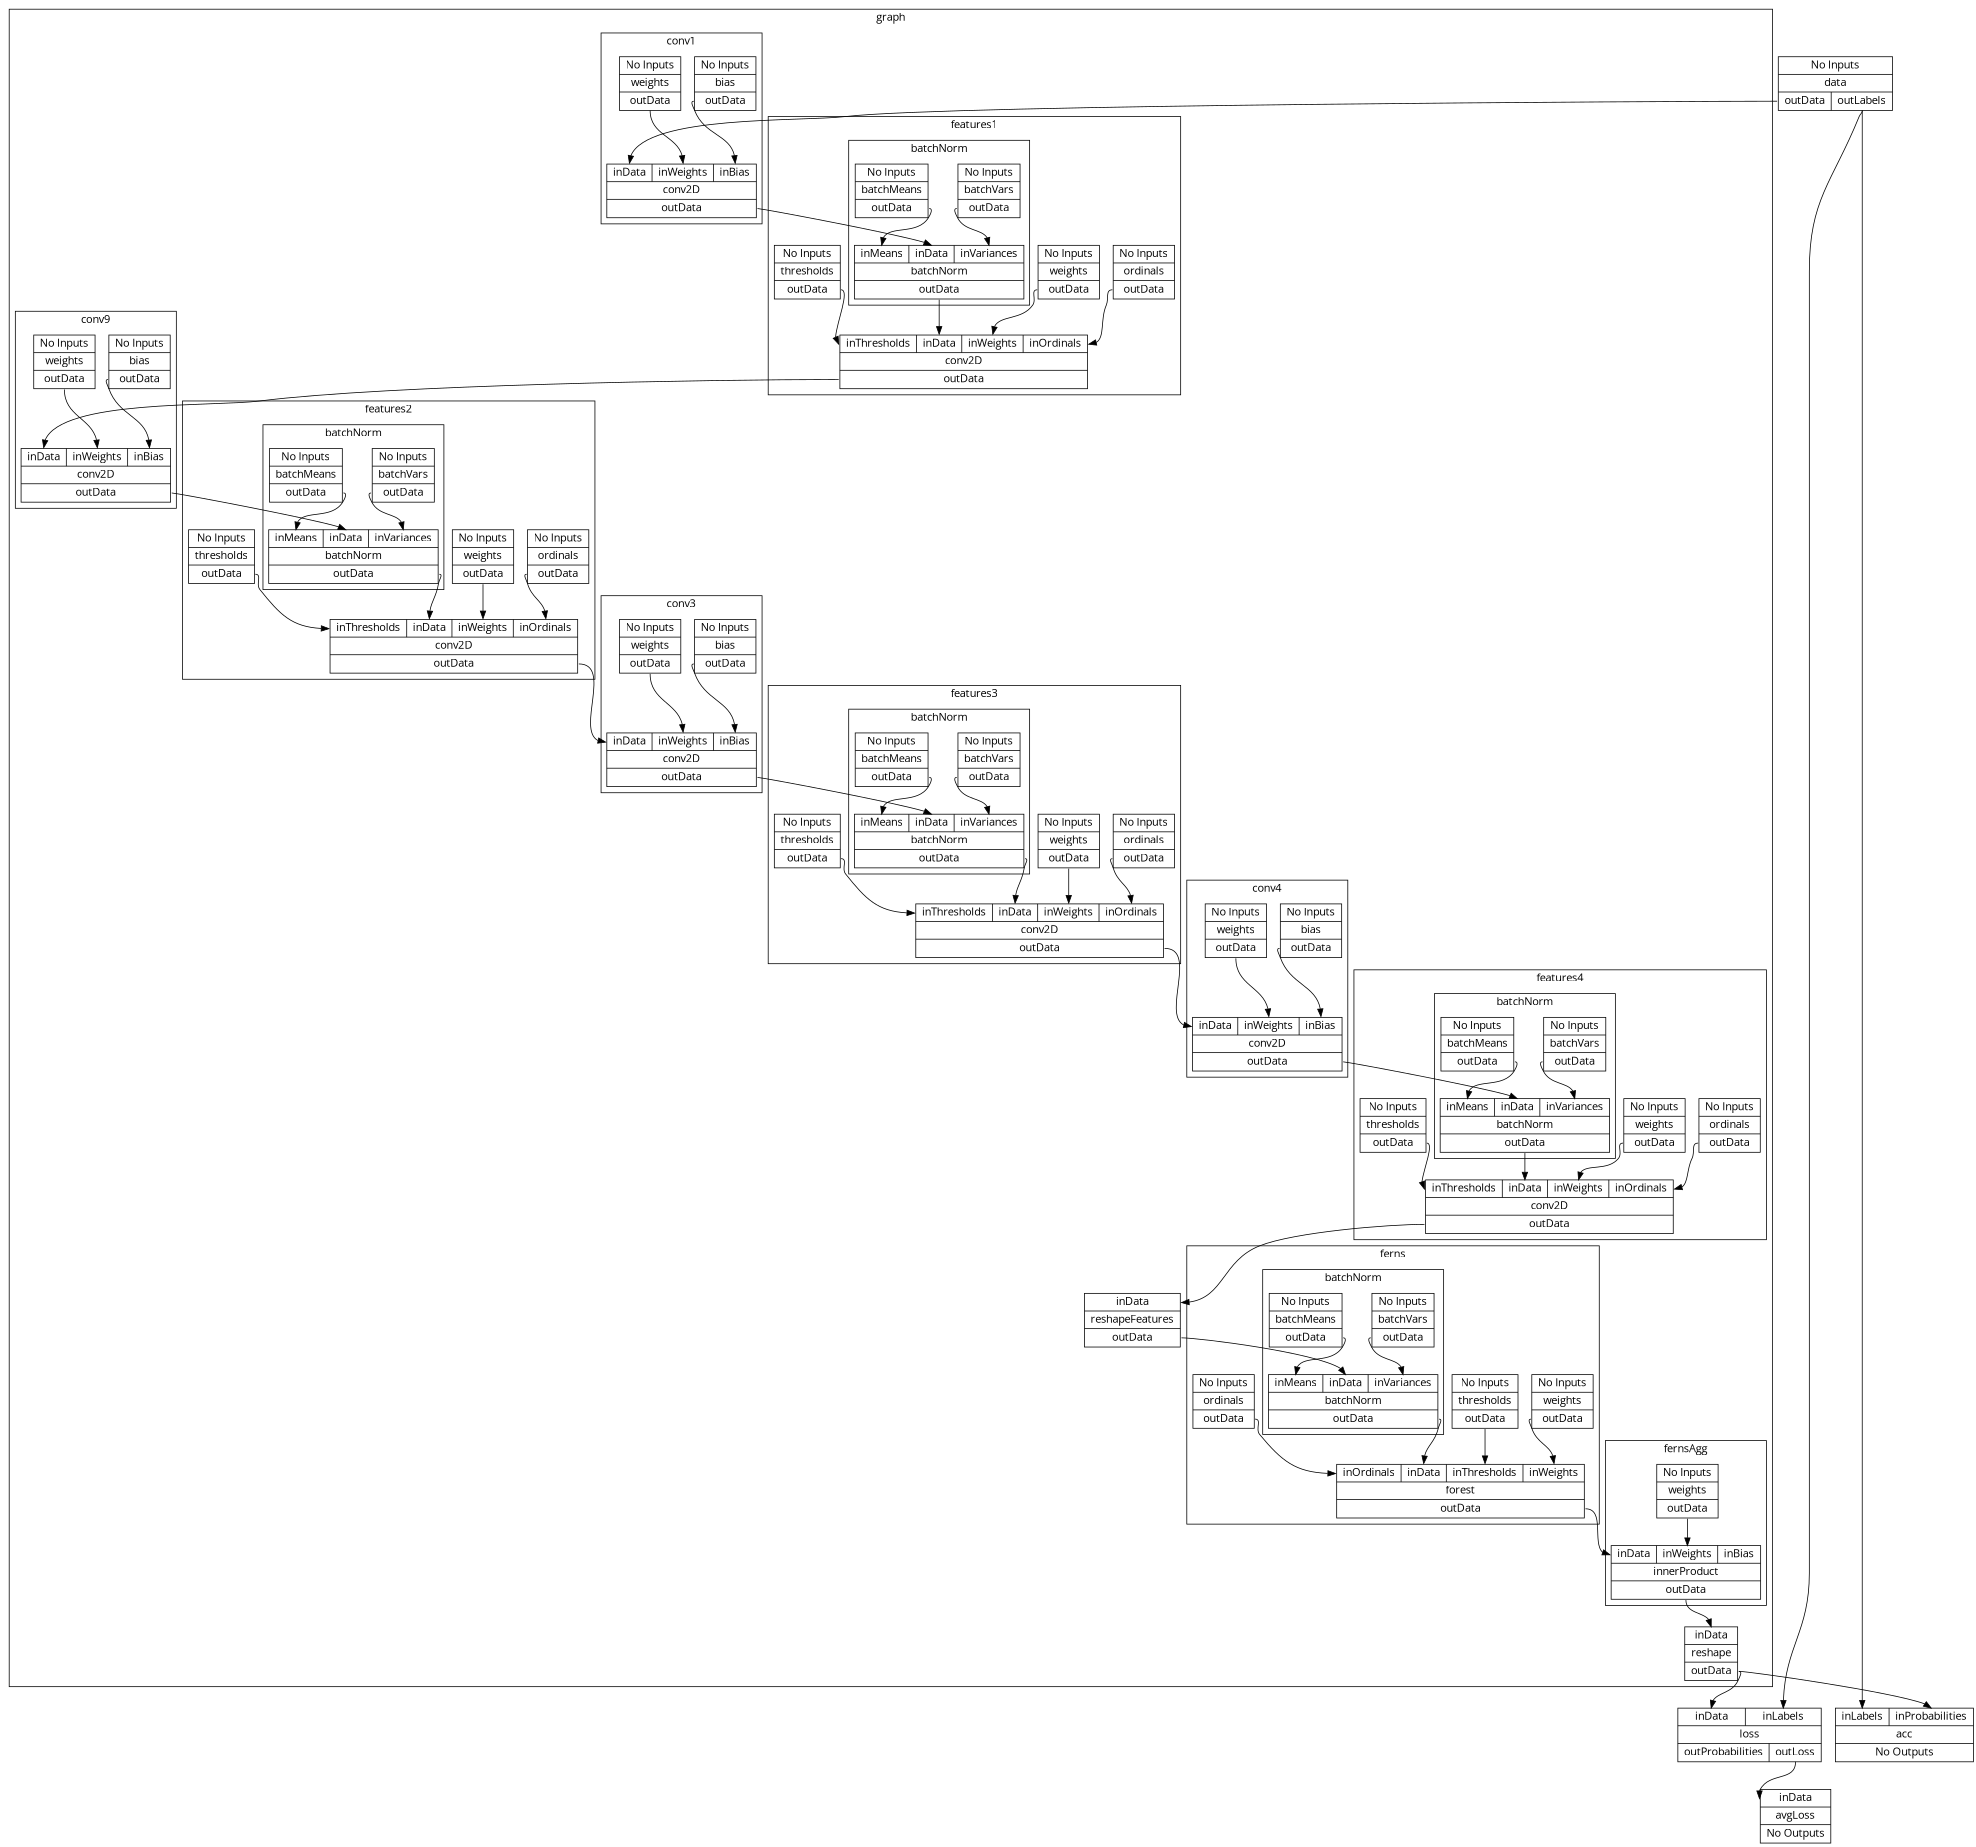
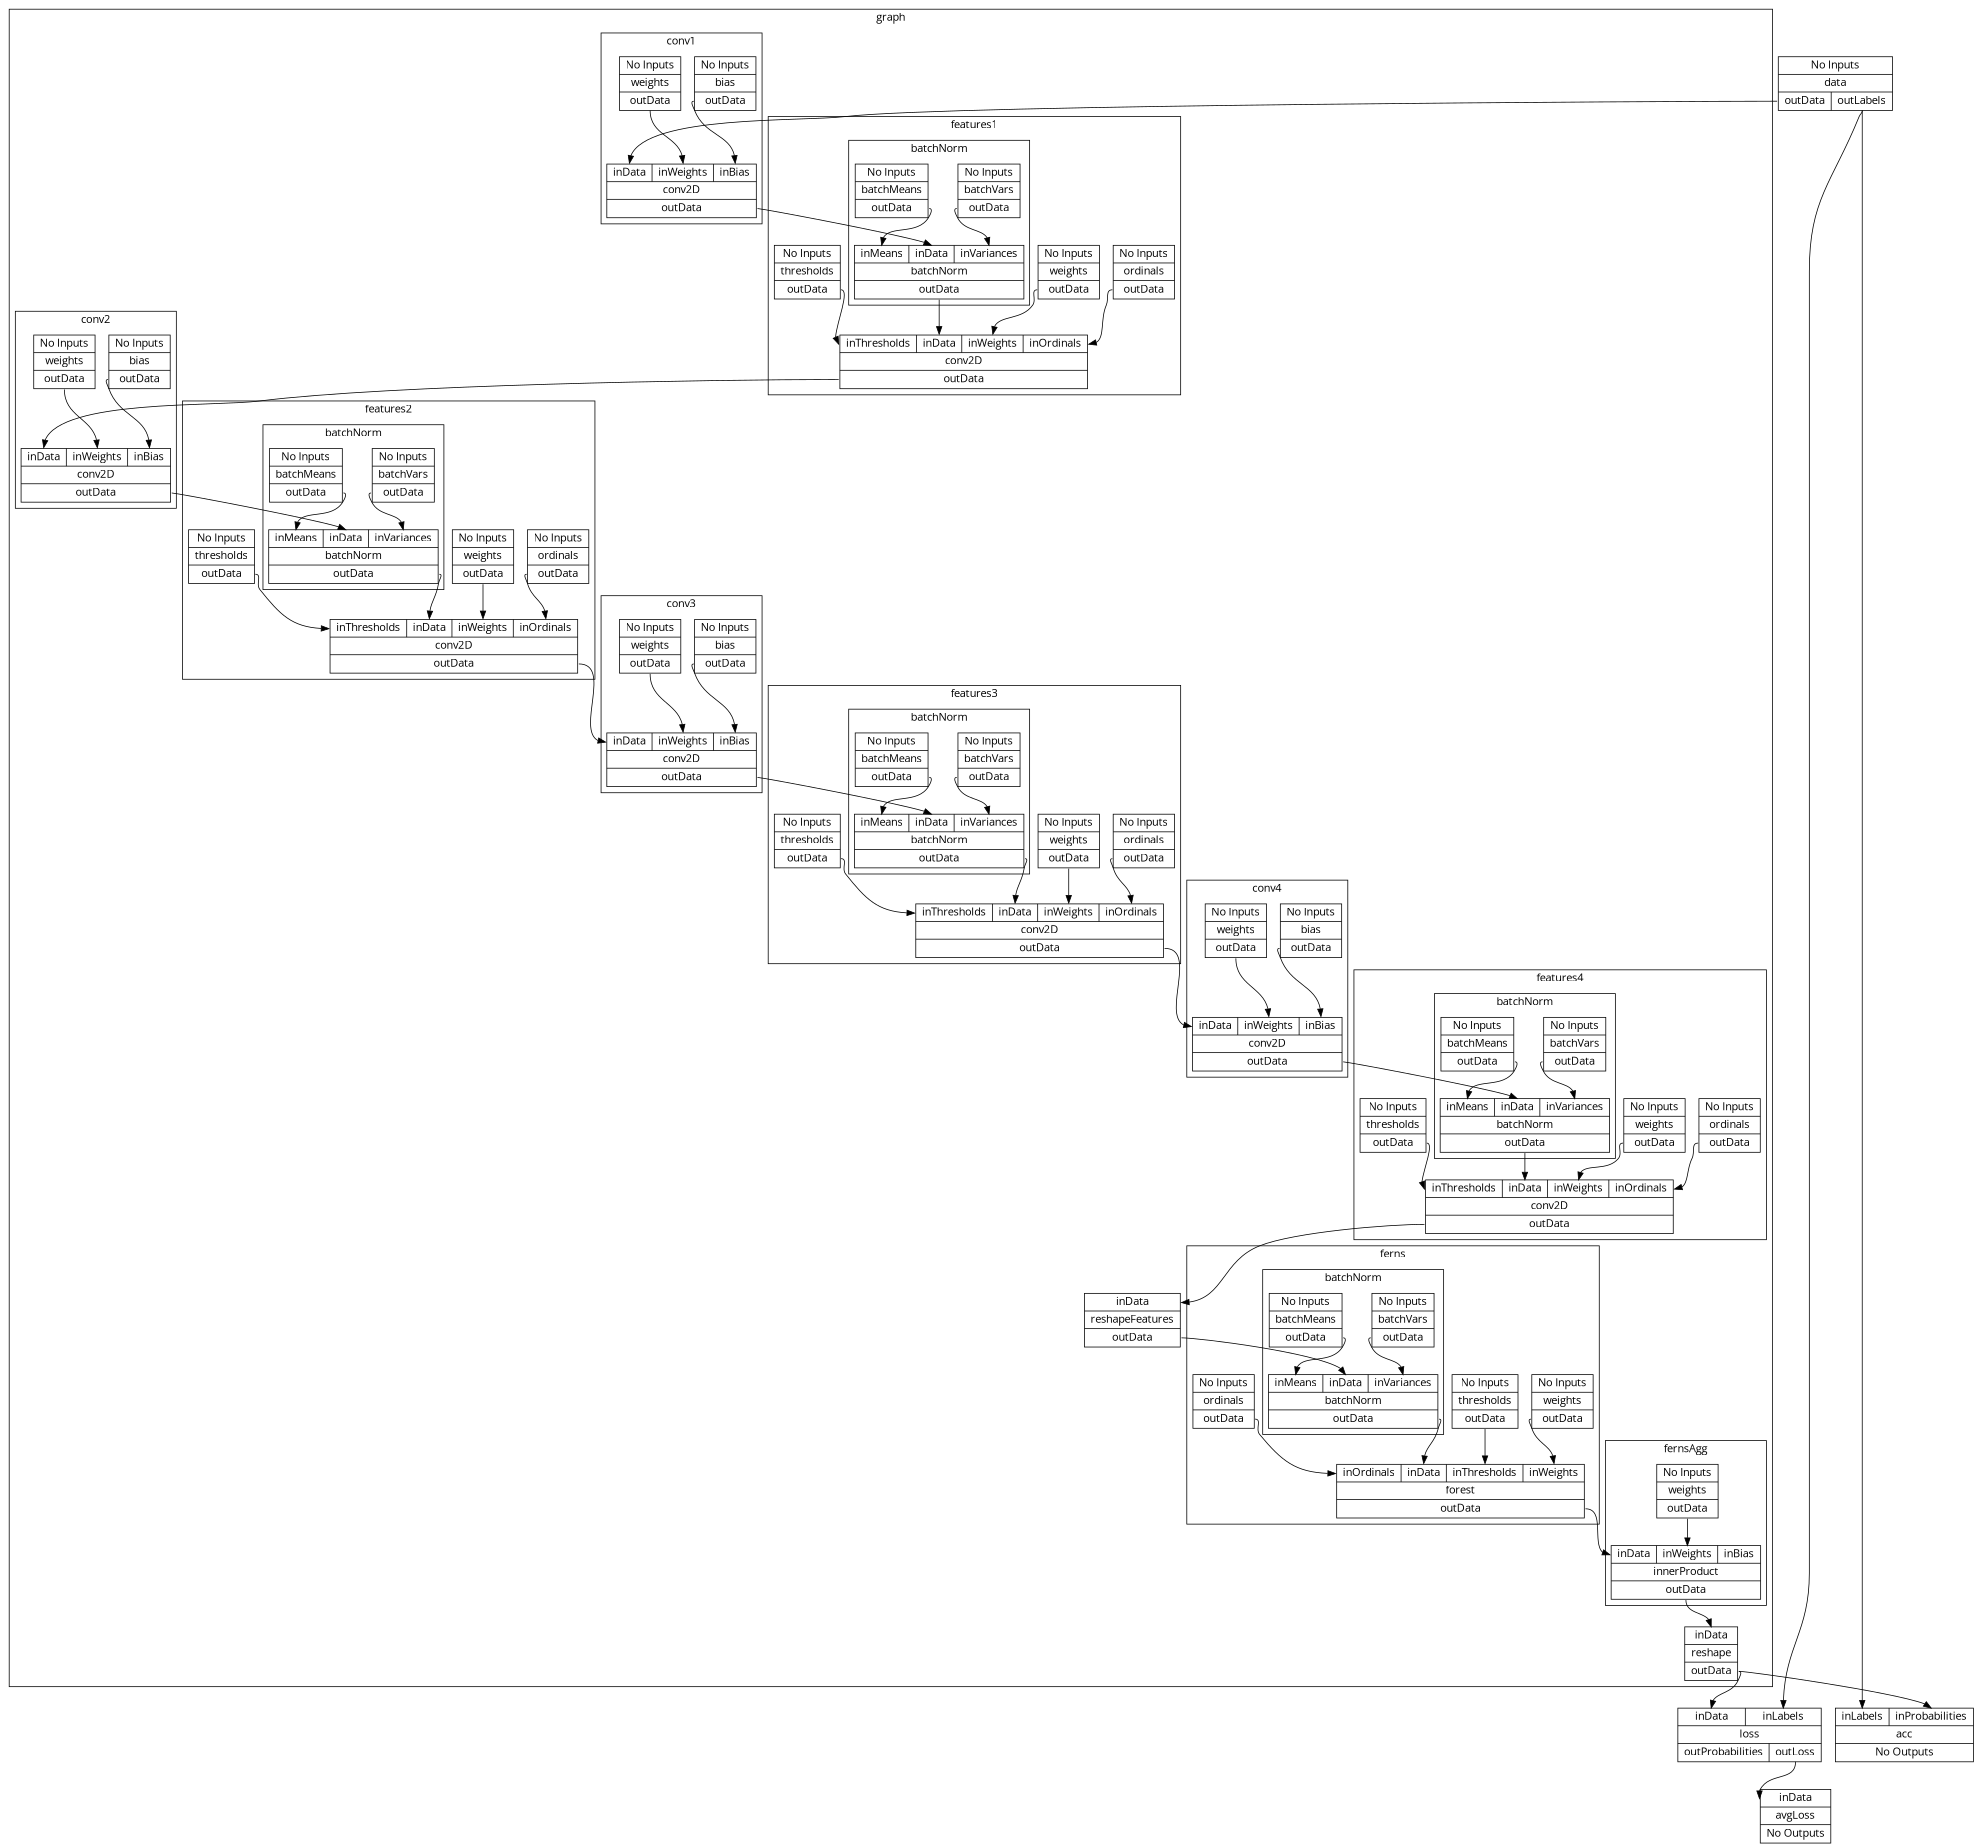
(96, 320) -> (96, 320)
